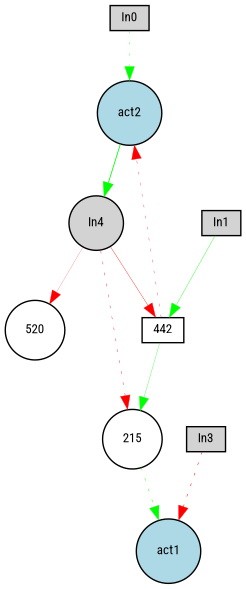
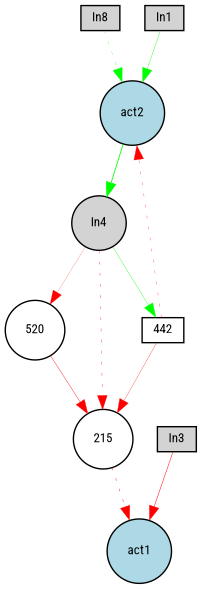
(130, 18) -> (100, 18)
(196, 270) -> (154, 50)
(129, 276) -> (131, 276)
(152, 370) -> (140, 372)
none -> (65, 379)
(193, 479) -> (164, 479)
(148, 487) -> (119, 487)
